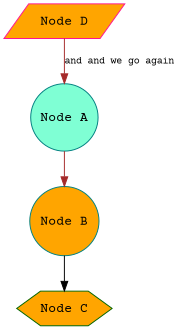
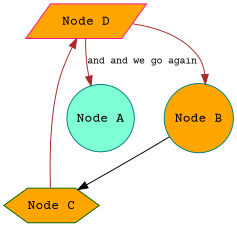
none -> (53, 116)
(64, 164) -> (177, 38)
